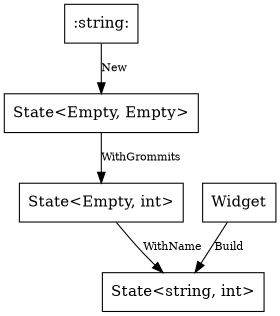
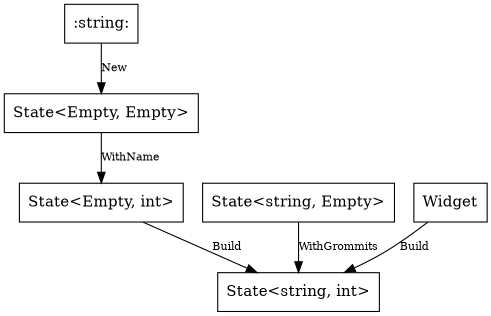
(141, 158) -> (131, 158)
none -> (299, 203)
(173, 247) -> (227, 247)
